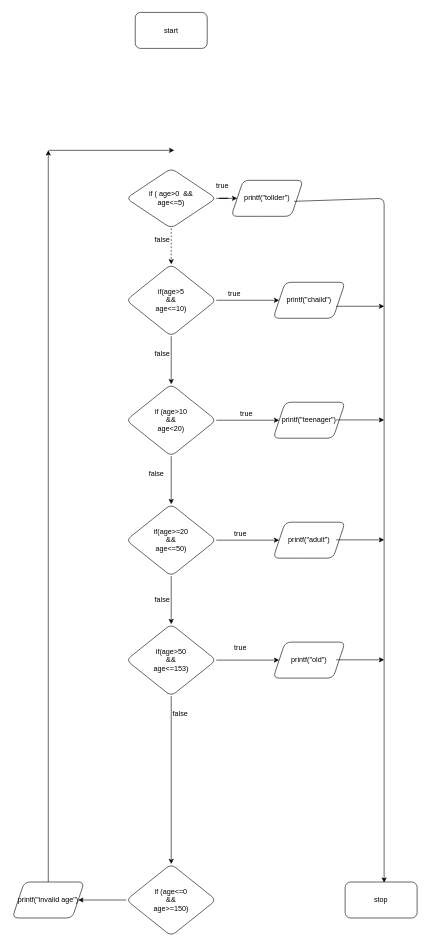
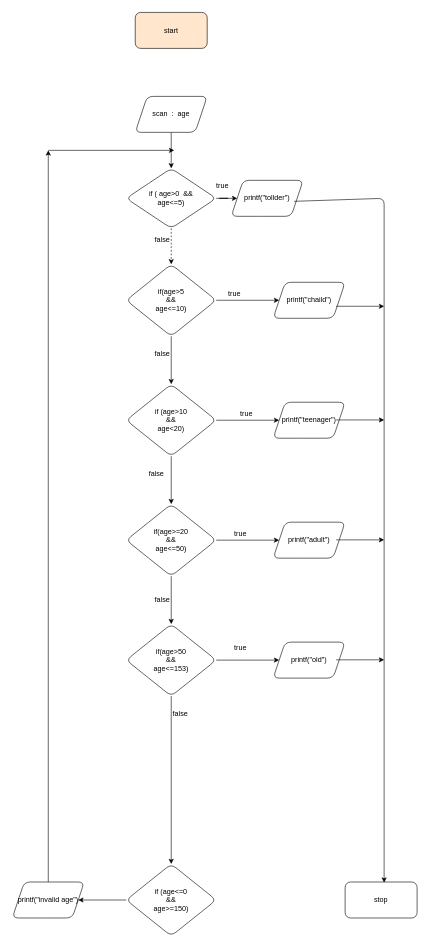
(171, 30) -> (171, 30)
none -> (171, 114)
none -> (171, 162)
